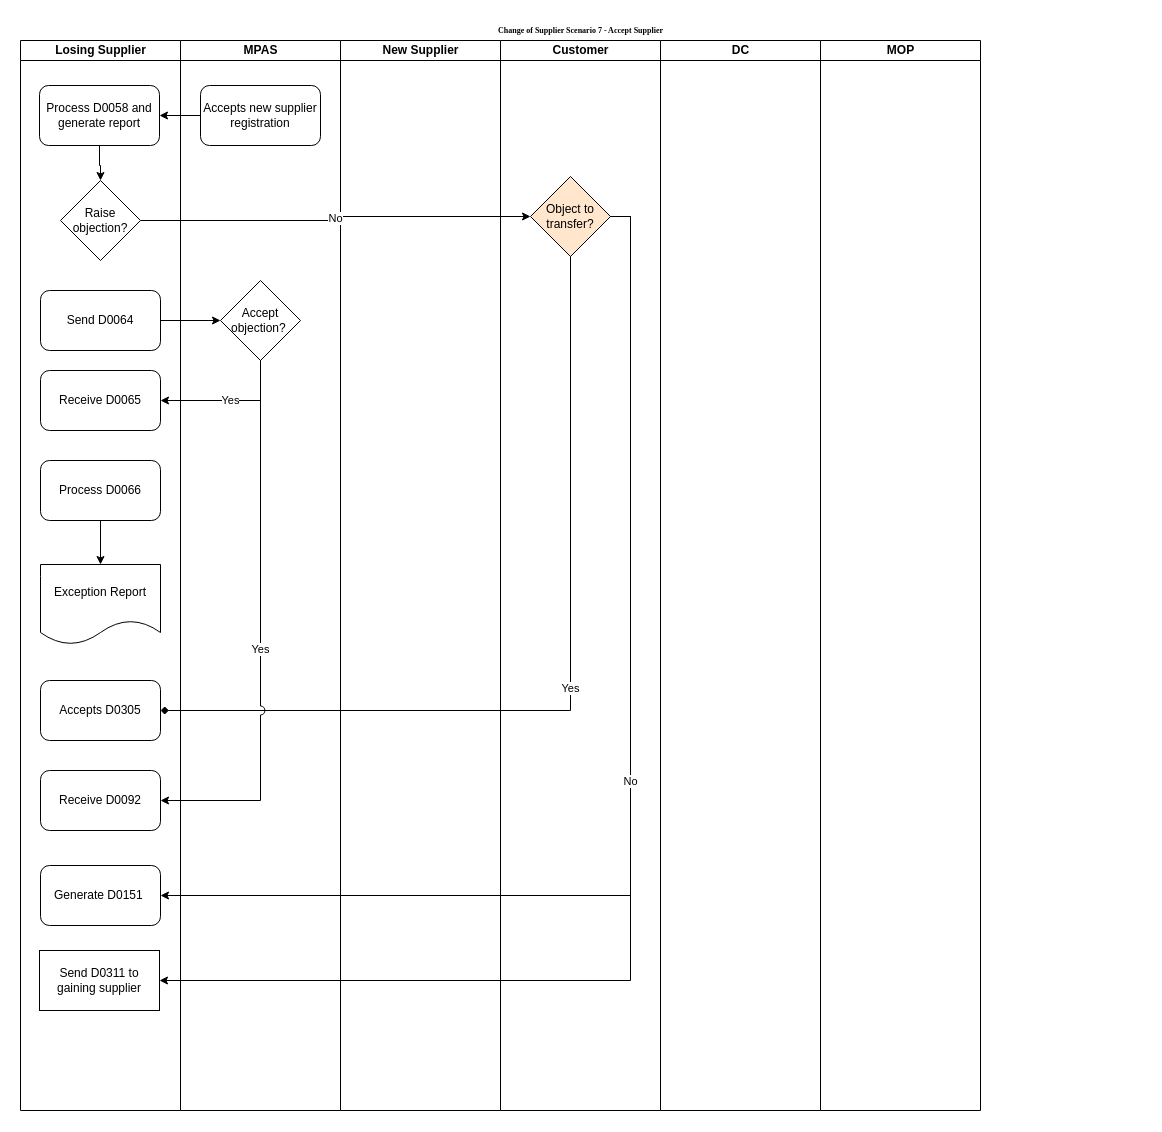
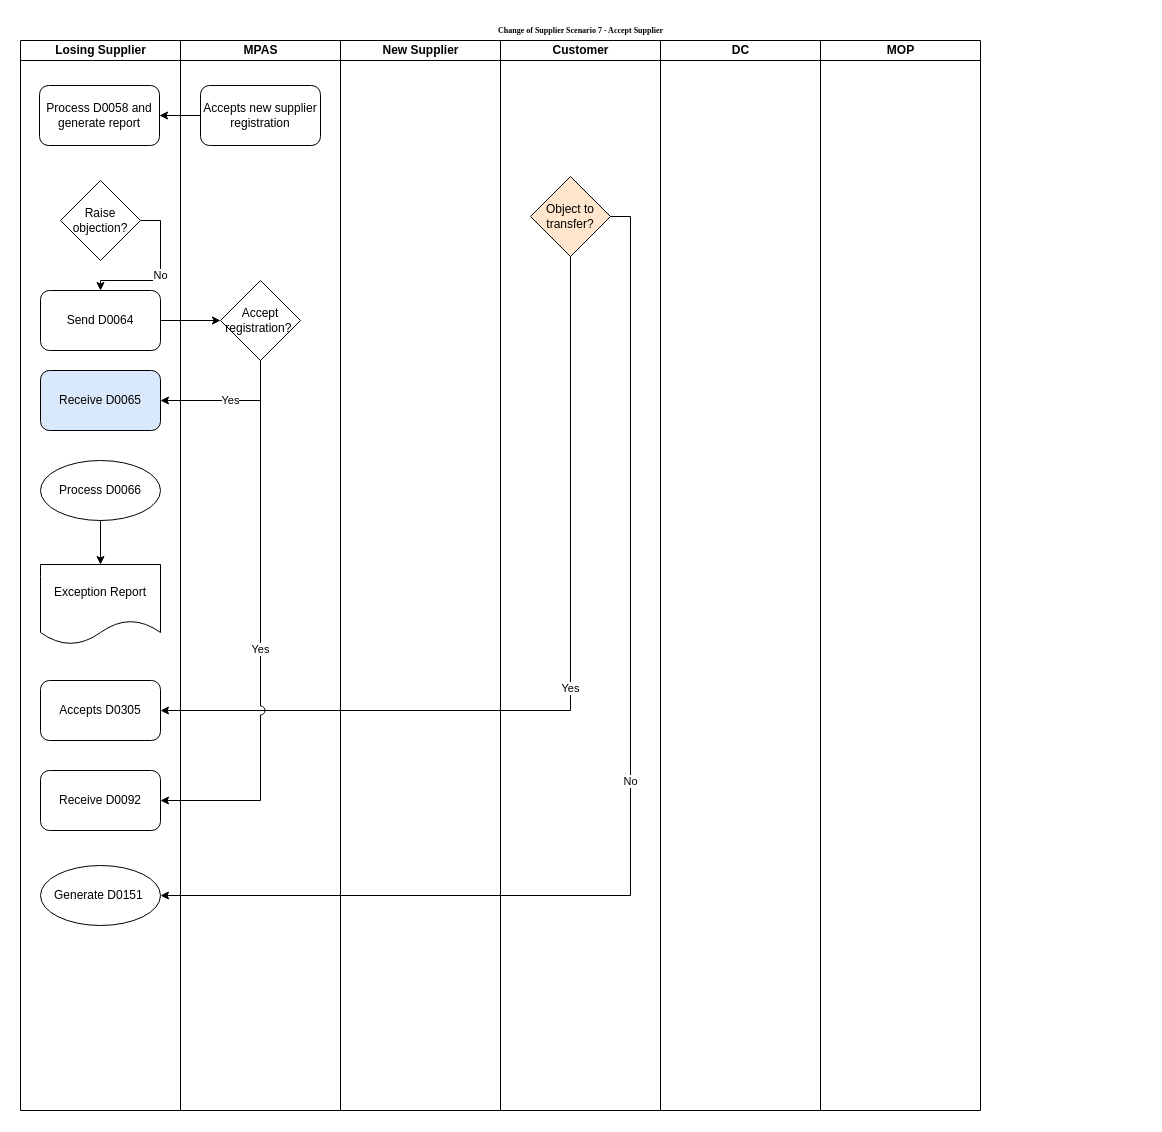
(100, 160) -> none
(338, 217) -> (161, 281)
(261, 321) -> (261, 321)
(101, 401) -> (101, 401)
(101, 491) -> (101, 491)
(169, 711) -> (168, 711)
(101, 896) -> (101, 896)
(100, 981) -> none
(440, 981) -> none
